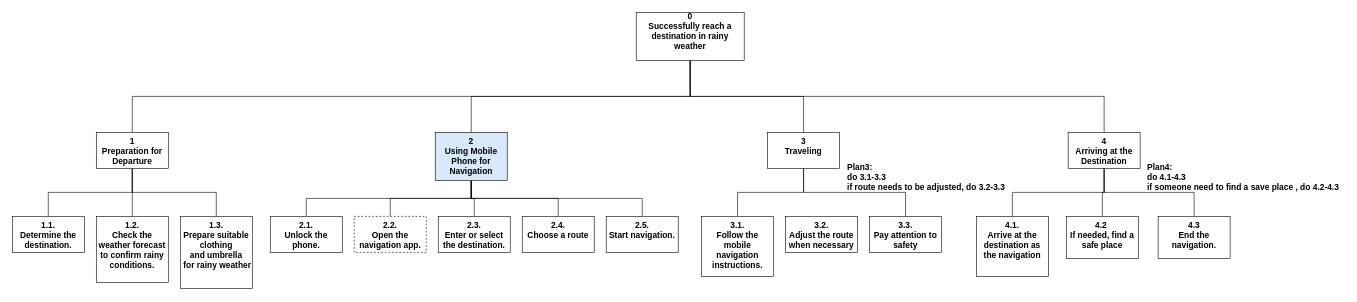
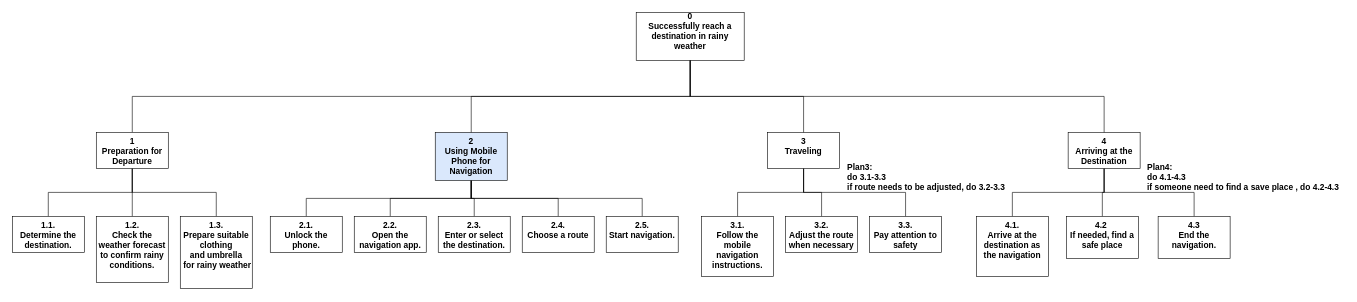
none -> (822, 205)
(390, 234) -> (390, 234)
